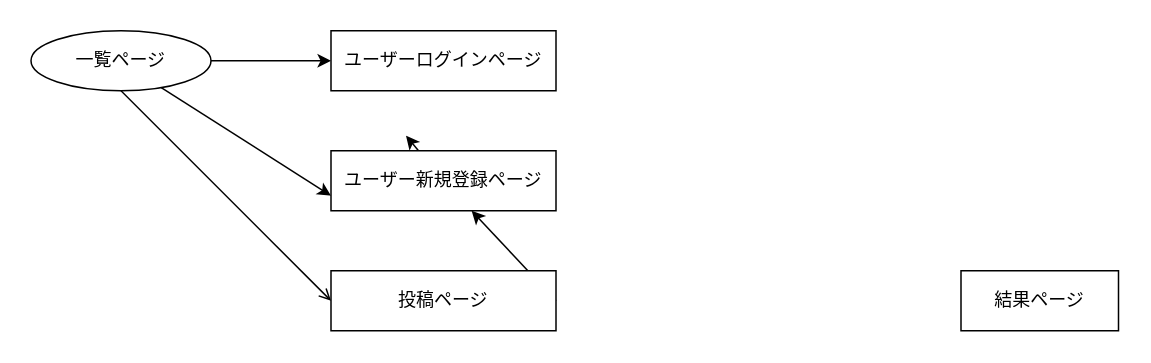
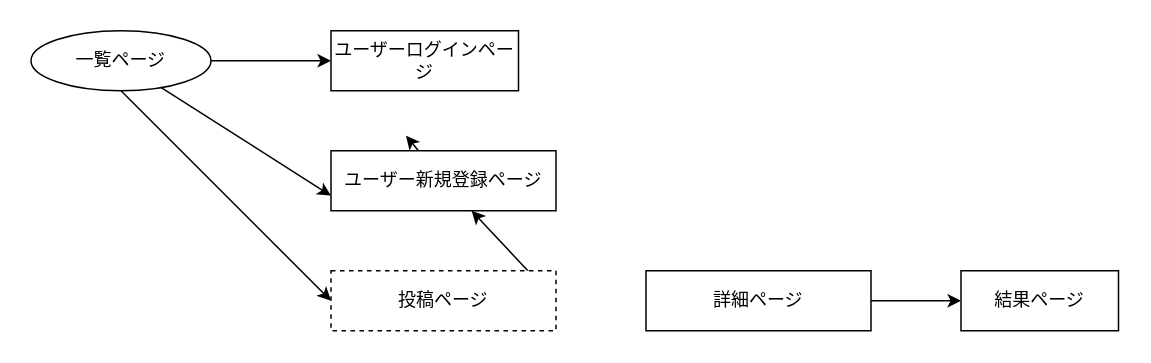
(443, 61) -> (425, 61)
(324, 294) -> (323, 293)
(443, 301) -> (443, 301)
none -> (758, 301)
none -> (911, 301)
